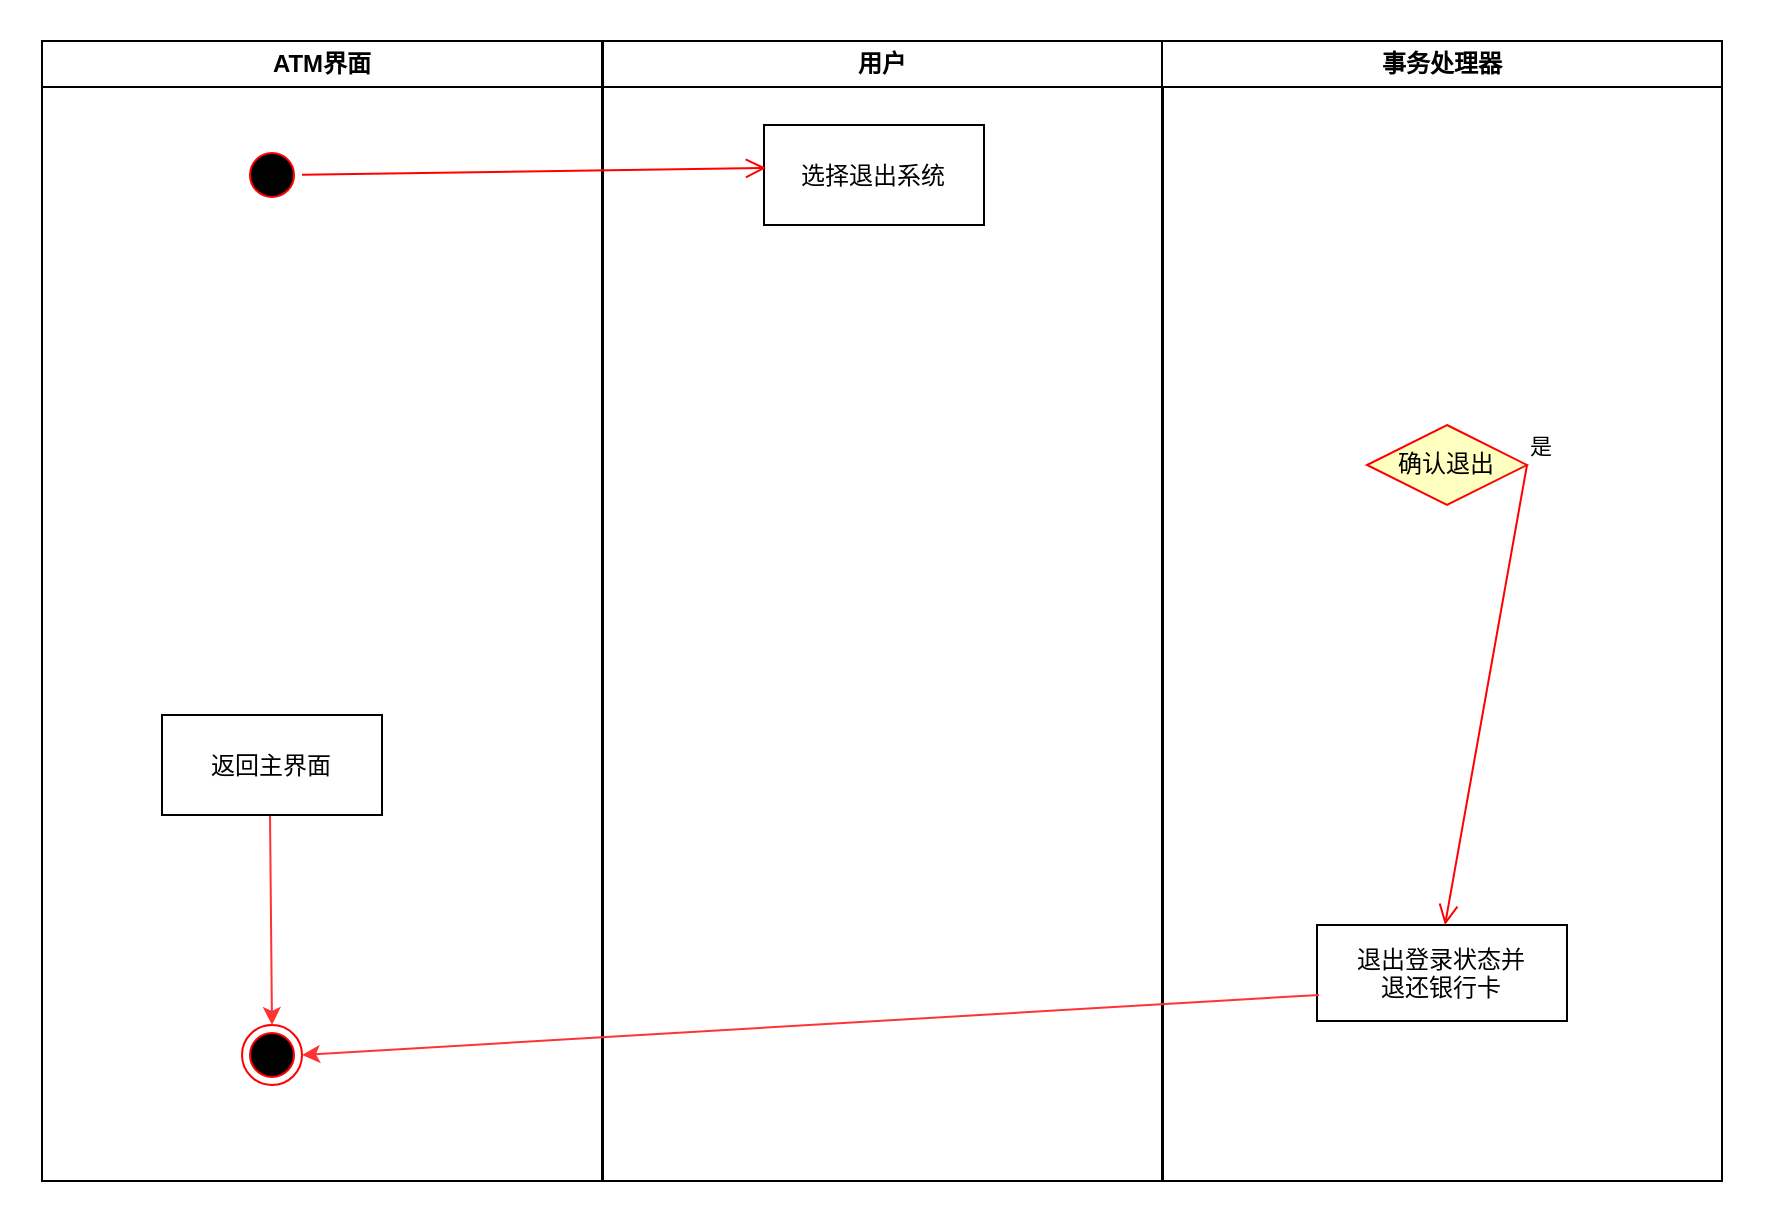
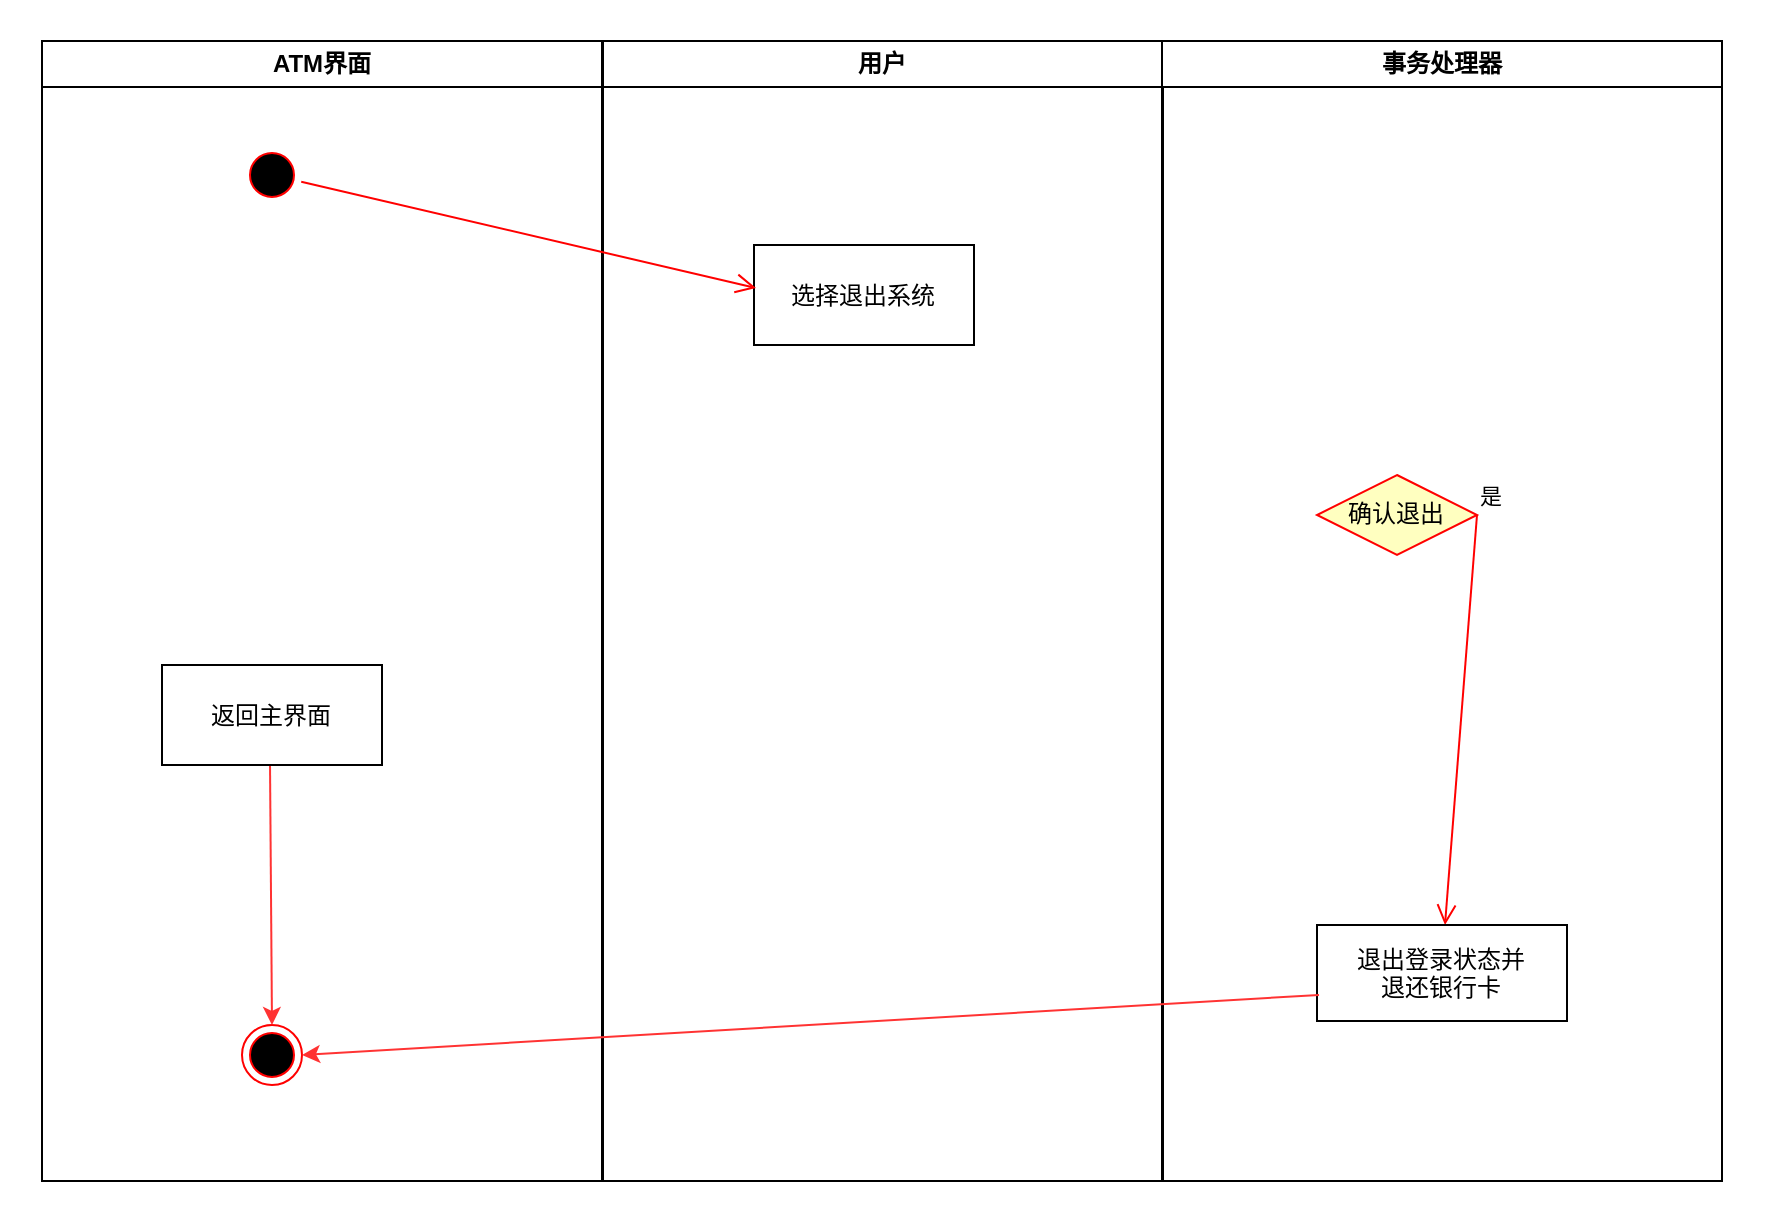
(874, 175) -> (864, 295)
(1447, 465) -> (1397, 515)
(272, 765) -> (272, 715)
